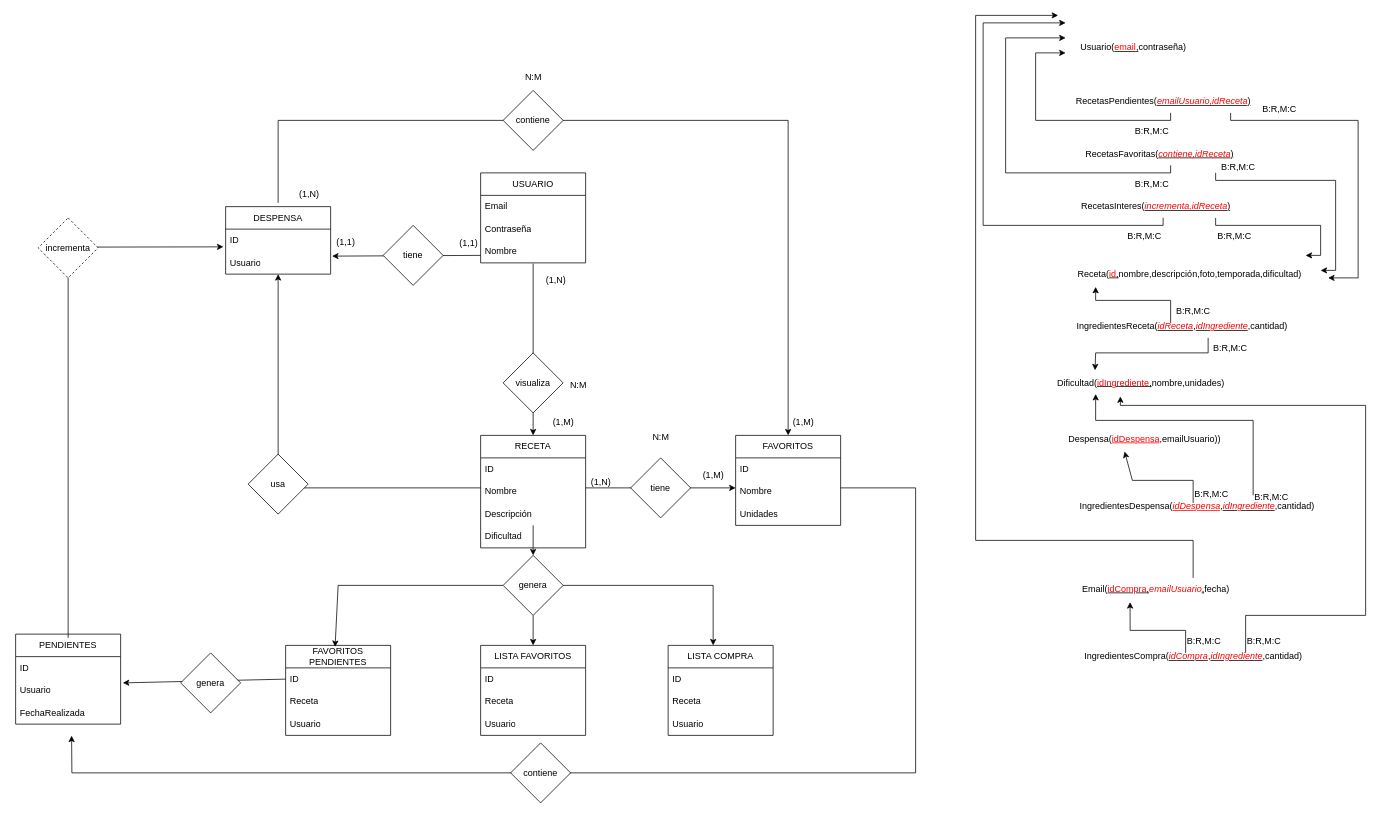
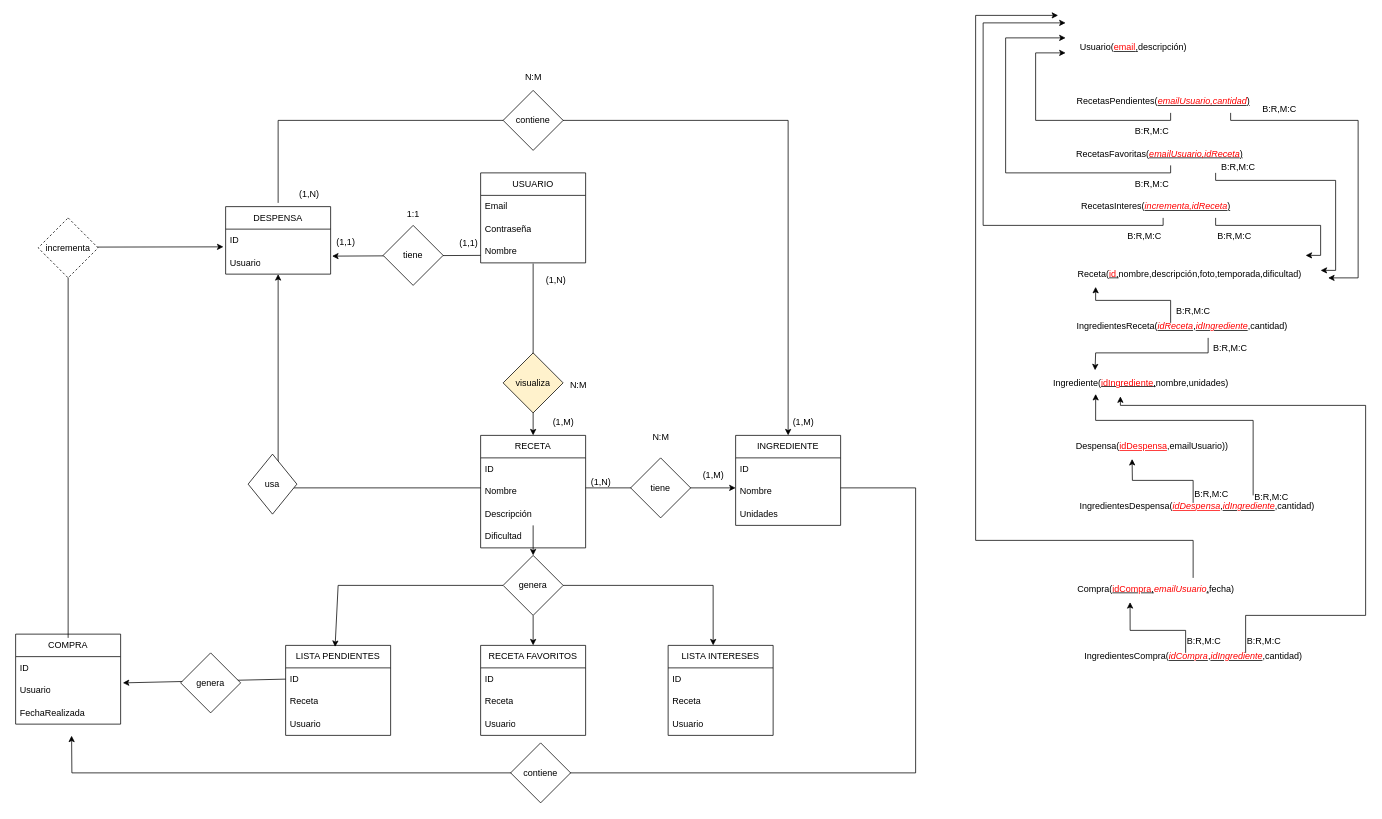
(1133, 53) -> (1133, 53)
(1163, 102) -> (1163, 102)
(1160, 154) -> (1160, 154)
none -> (413, 214)
(533, 383) -> (533, 383)
(1141, 383) -> (1141, 383)
(1144, 439) -> (1152, 447)
(788, 447) -> (788, 447)
(278, 484) -> (272, 484)
(1156, 589) -> (1156, 589)
(68, 645) -> (68, 645)
(338, 657) -> (338, 657)
(533, 657) -> (533, 657)
(720, 657) -> (720, 657)
